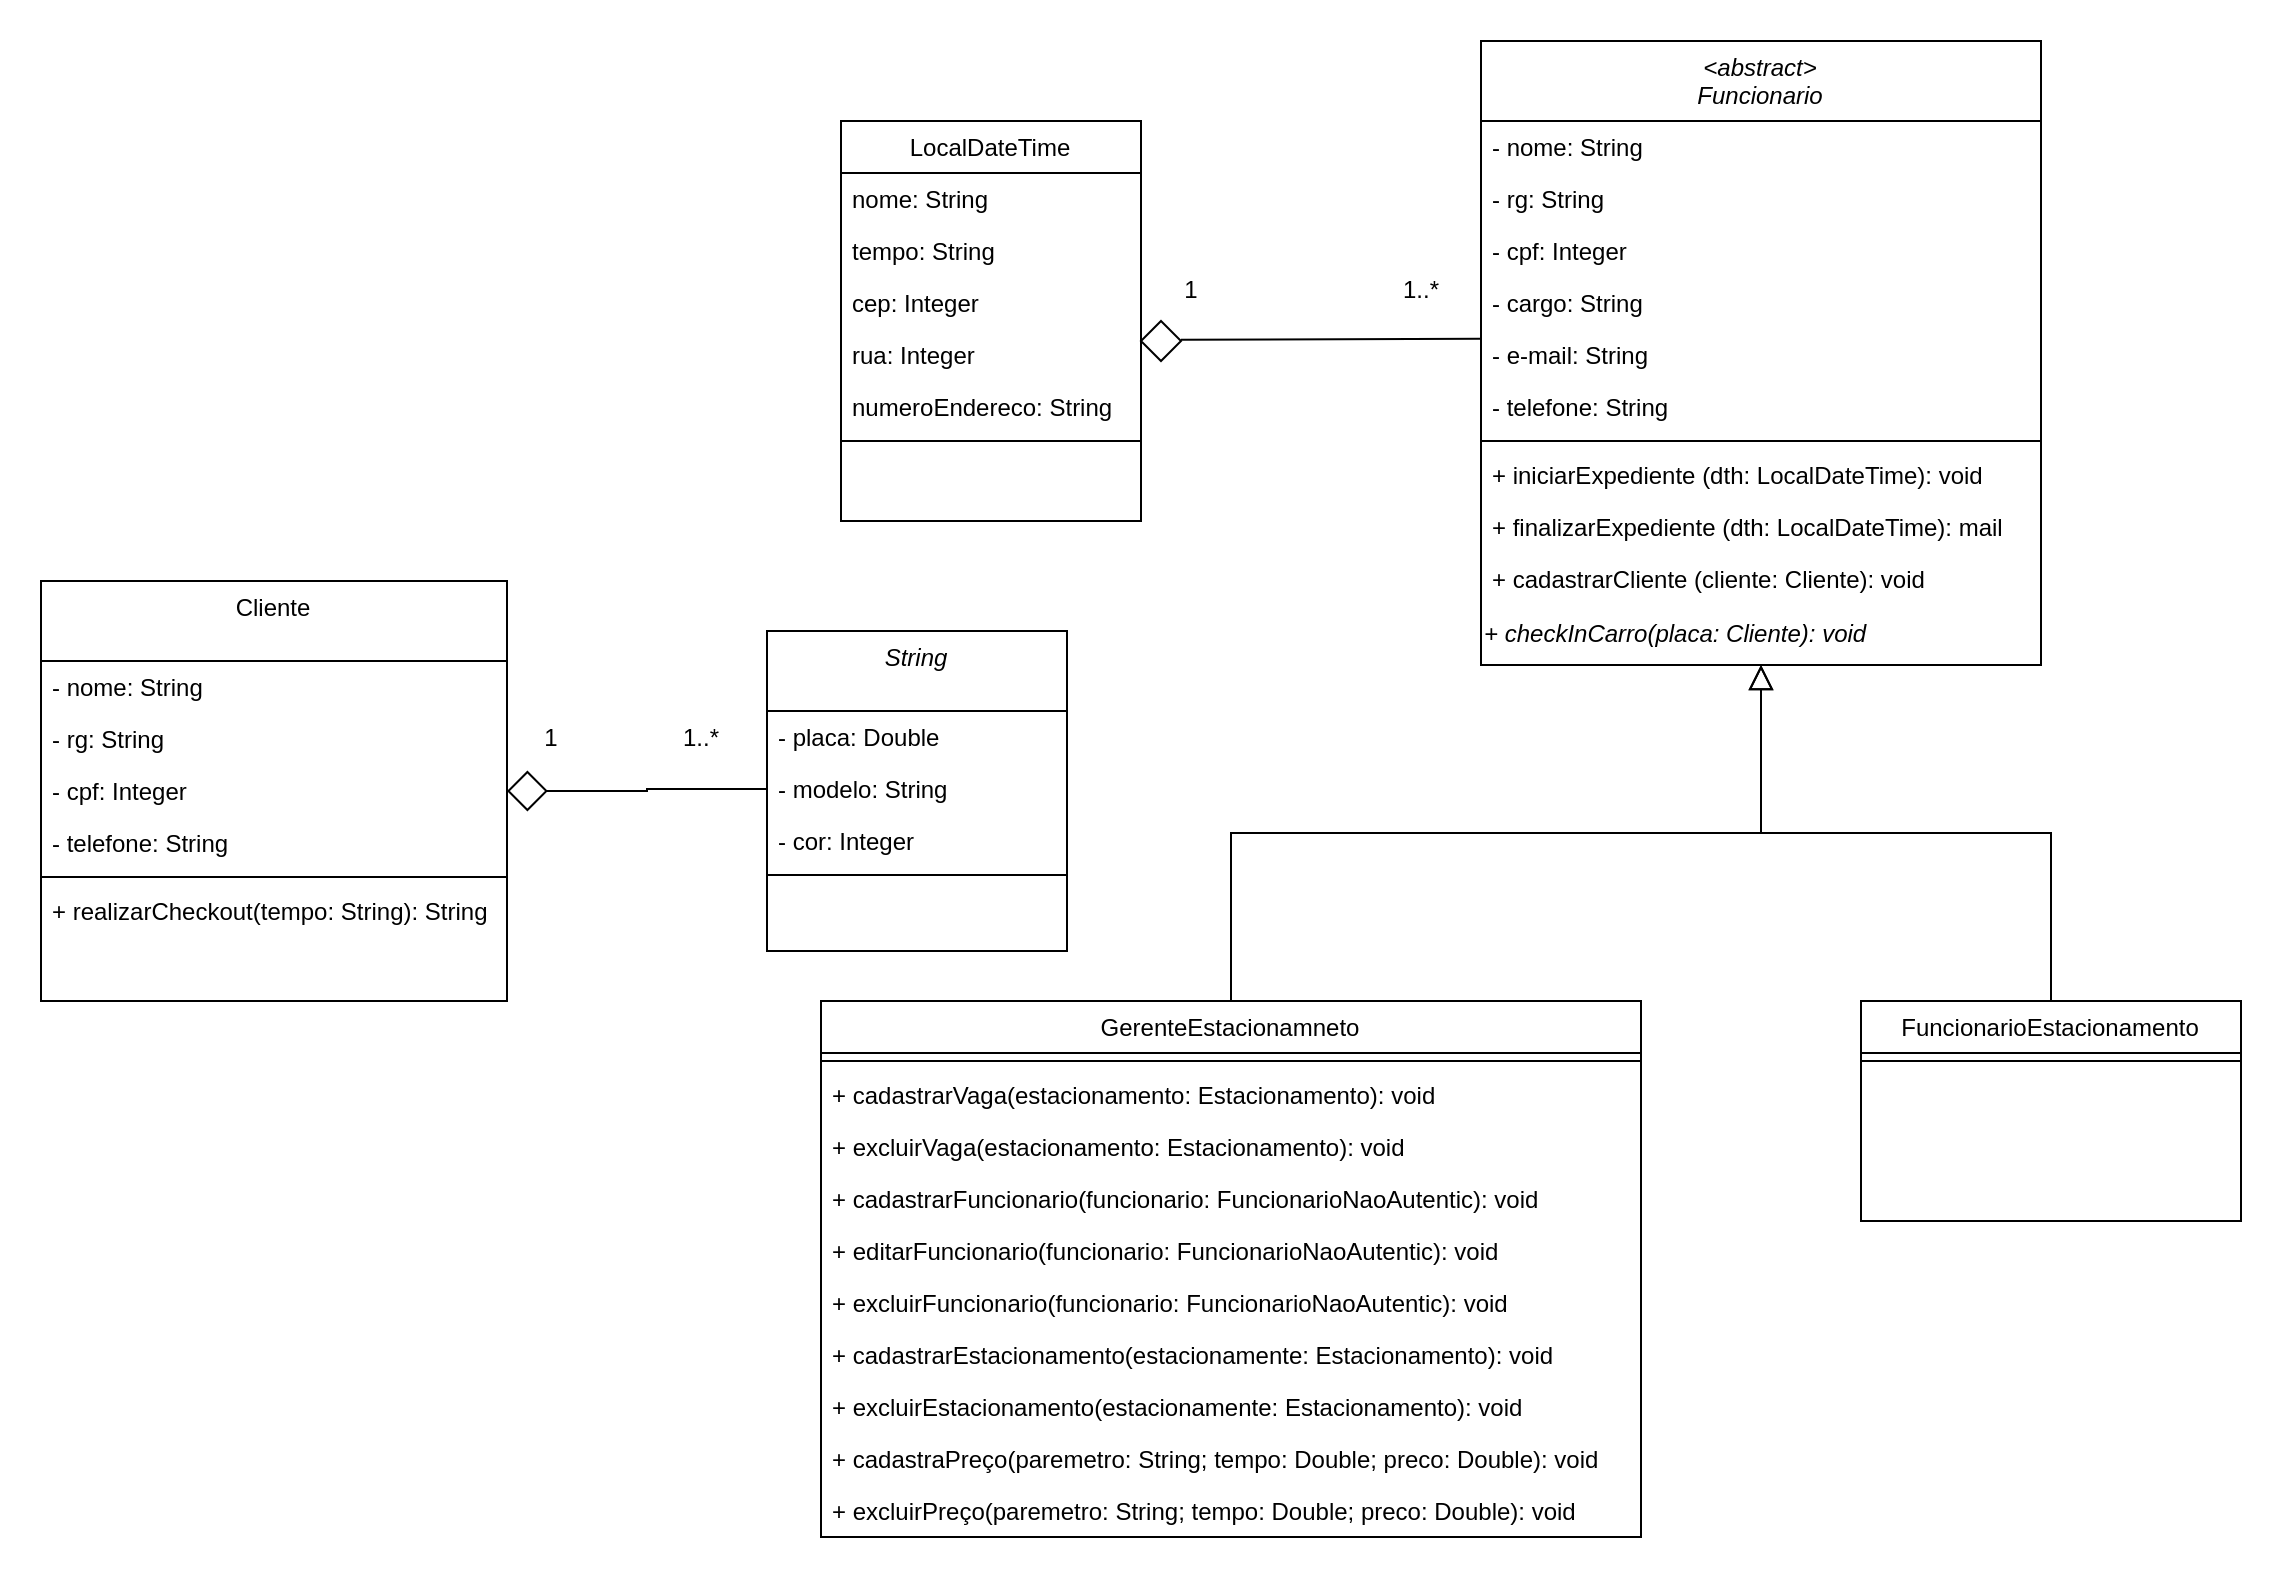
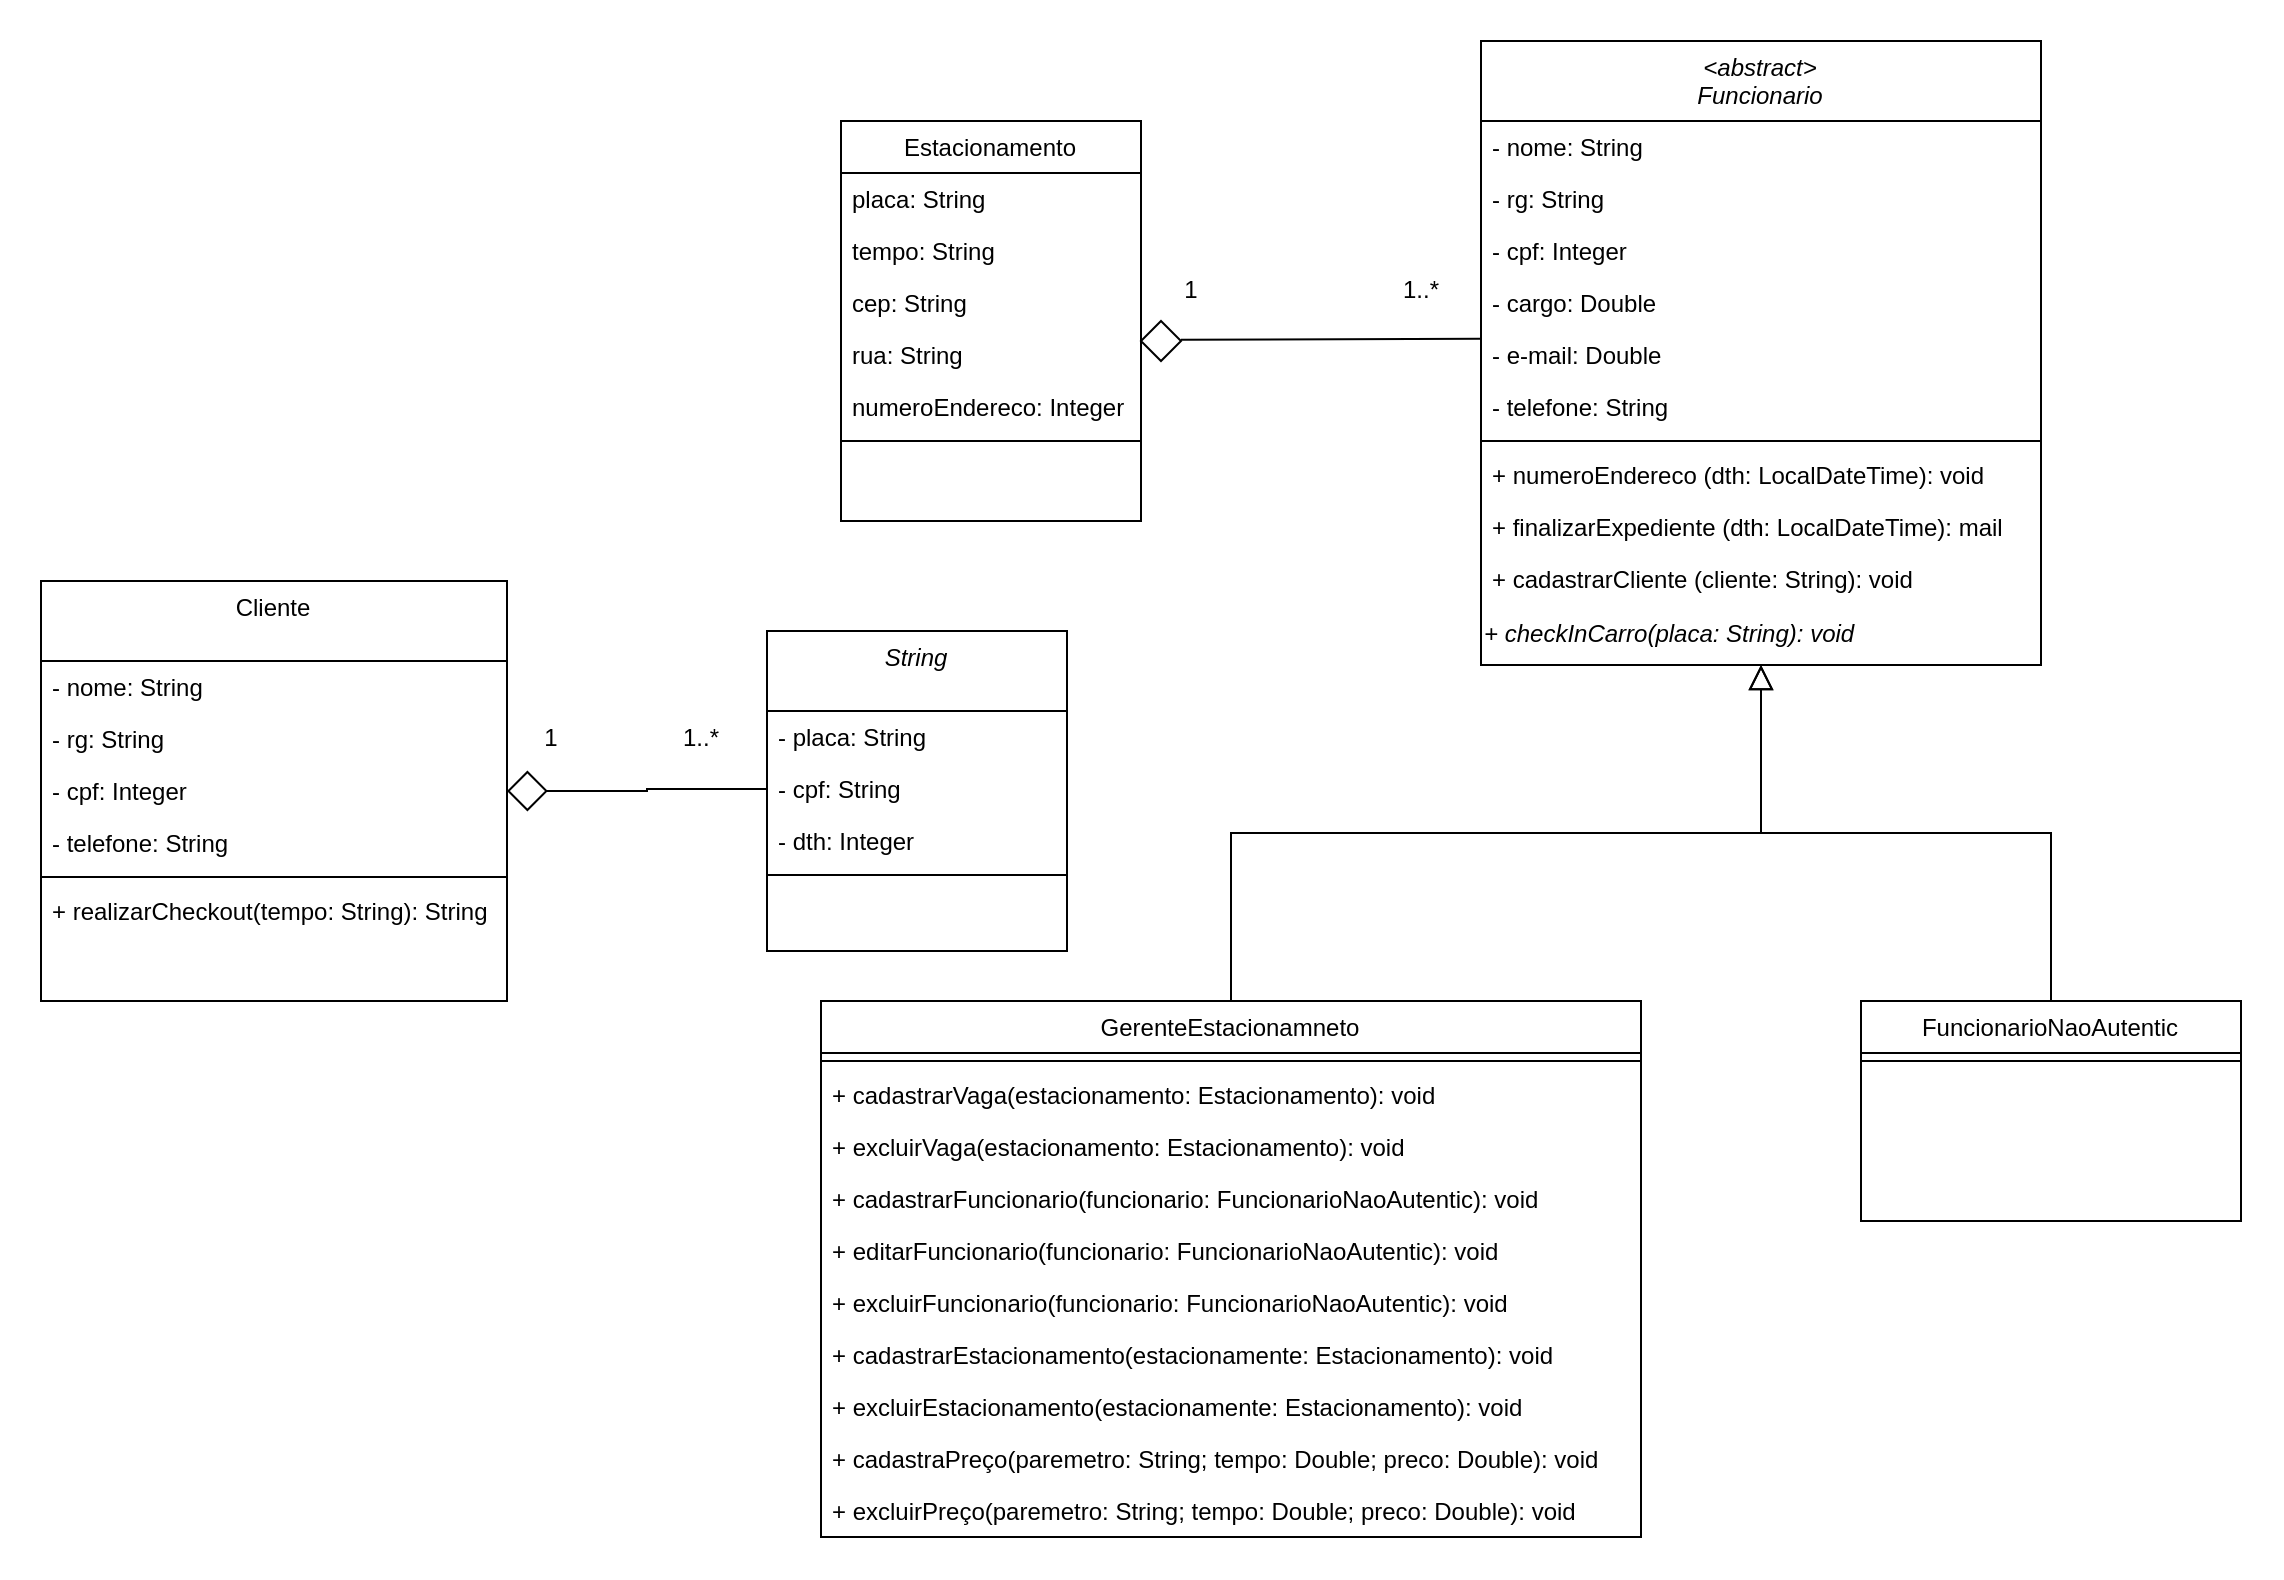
(990, 148) -> (990, 148)
(923, 200) -> (927, 200)
(926, 304) -> (917, 304)
(1580, 304) -> (1580, 304)
(926, 356) -> (917, 356)
(1581, 356) -> (1581, 356)
(990, 408) -> (1000, 408)
(1761, 476) -> (1753, 476)
(1740, 580) -> (1737, 580)
(1699, 635) -> (1695, 635)
(863, 738) -> (863, 738)
(870, 790) -> (853, 790)
(863, 842) -> (863, 842)
(2050, 1028) -> (2050, 1028)
